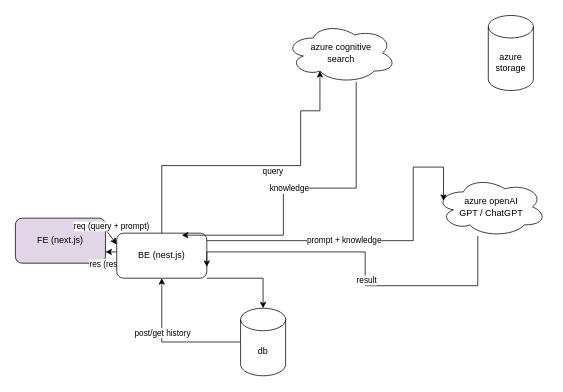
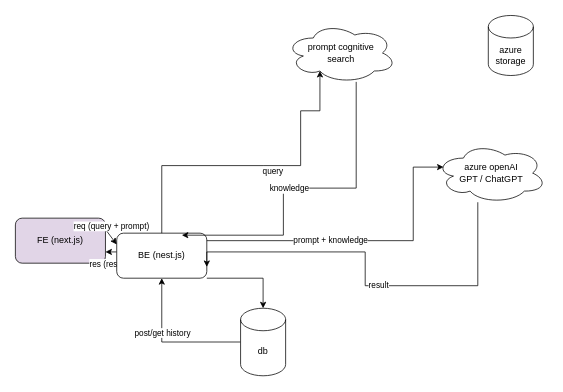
(341, 53) -> (341, 53)
(510, 53) -> (510, 45)
(491, 207) -> (491, 173)
